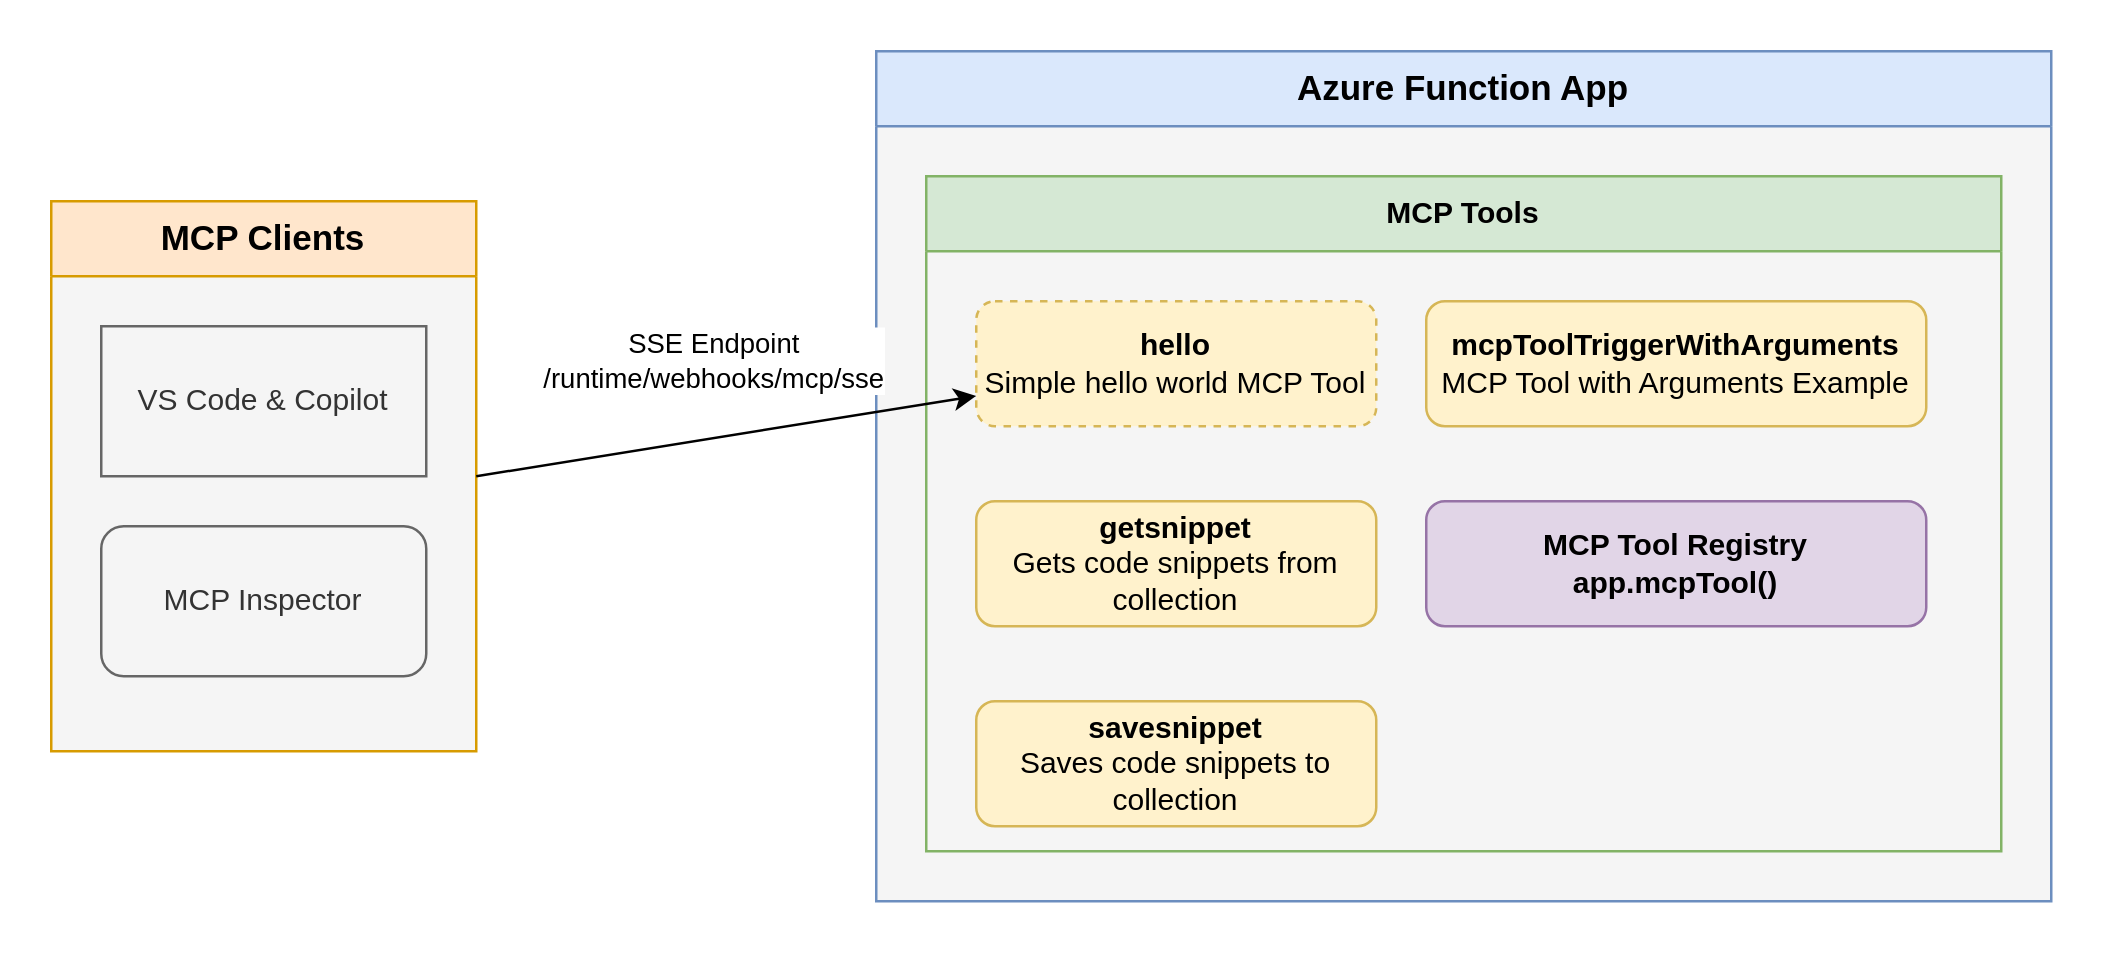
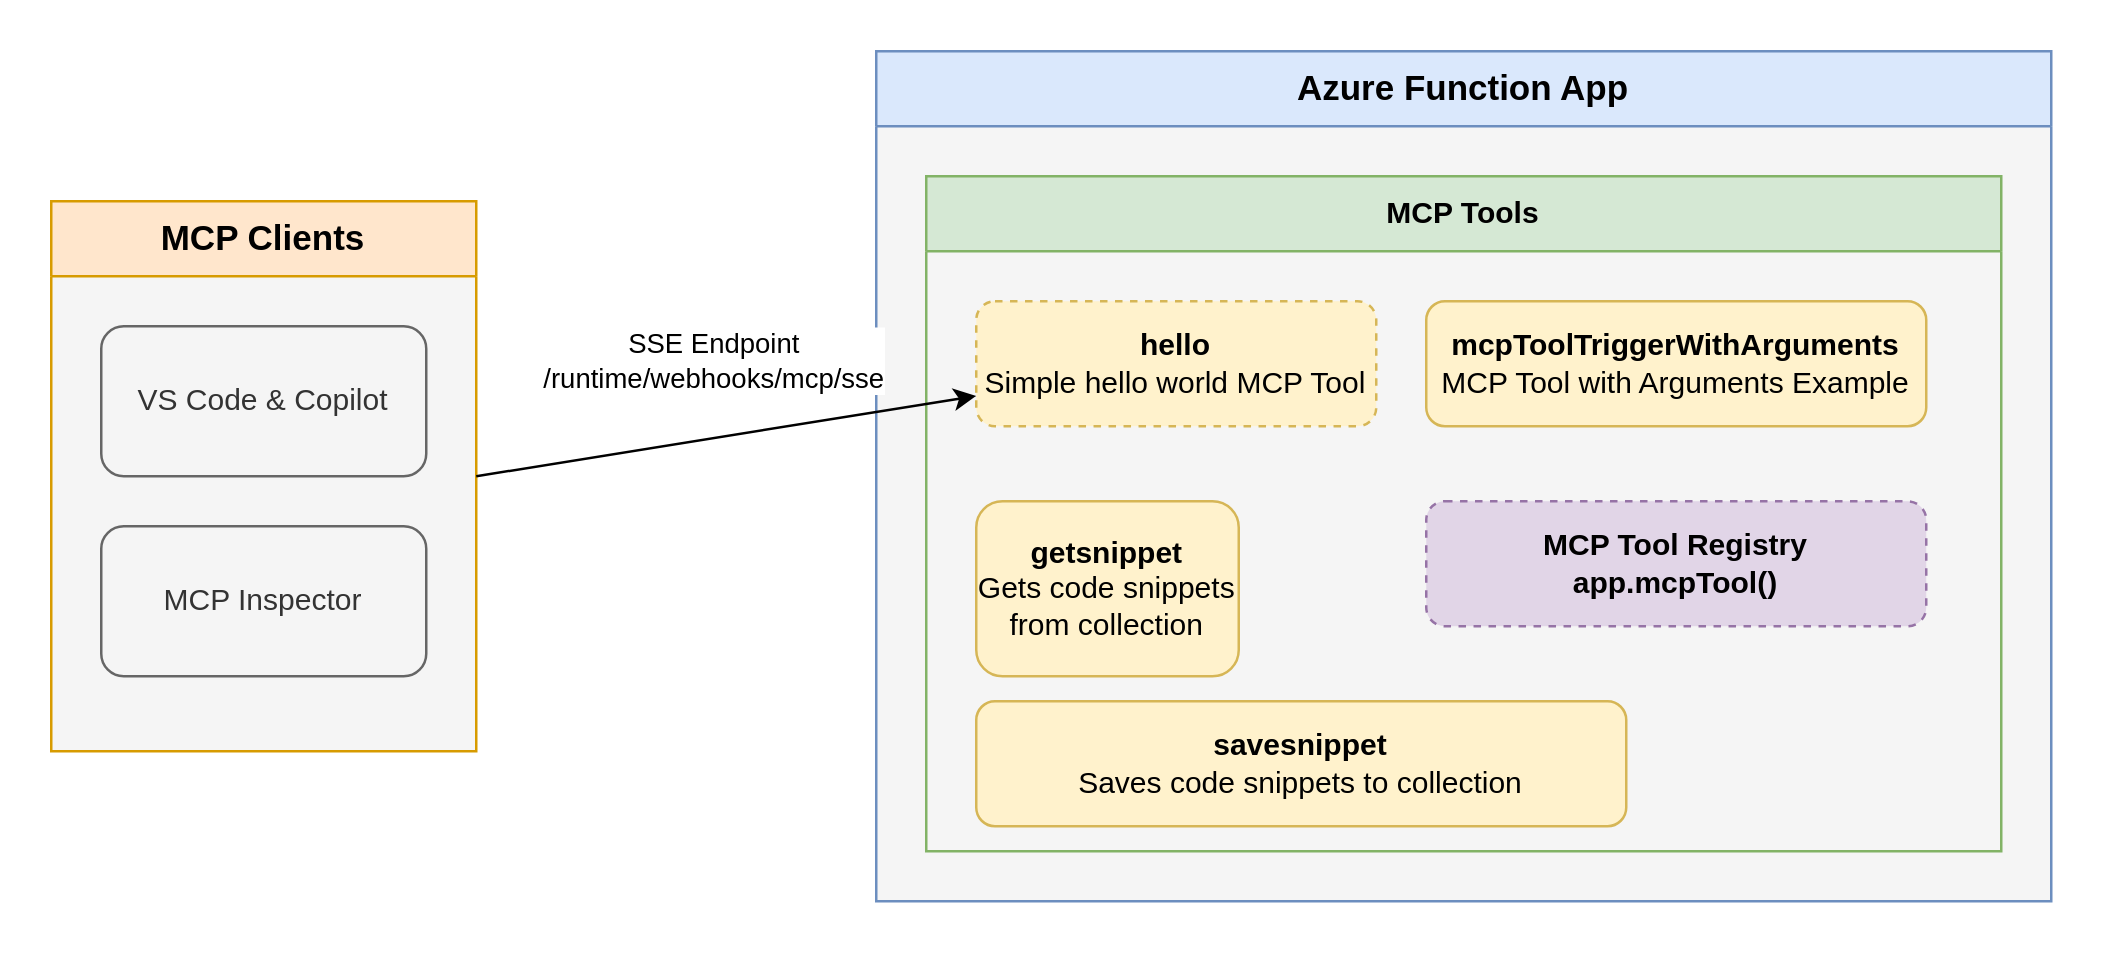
(264, 401) -> (264, 401)
(1176, 564) -> (1108, 589)
(1676, 564) -> (1676, 564)
(1176, 764) -> (1301, 764)
